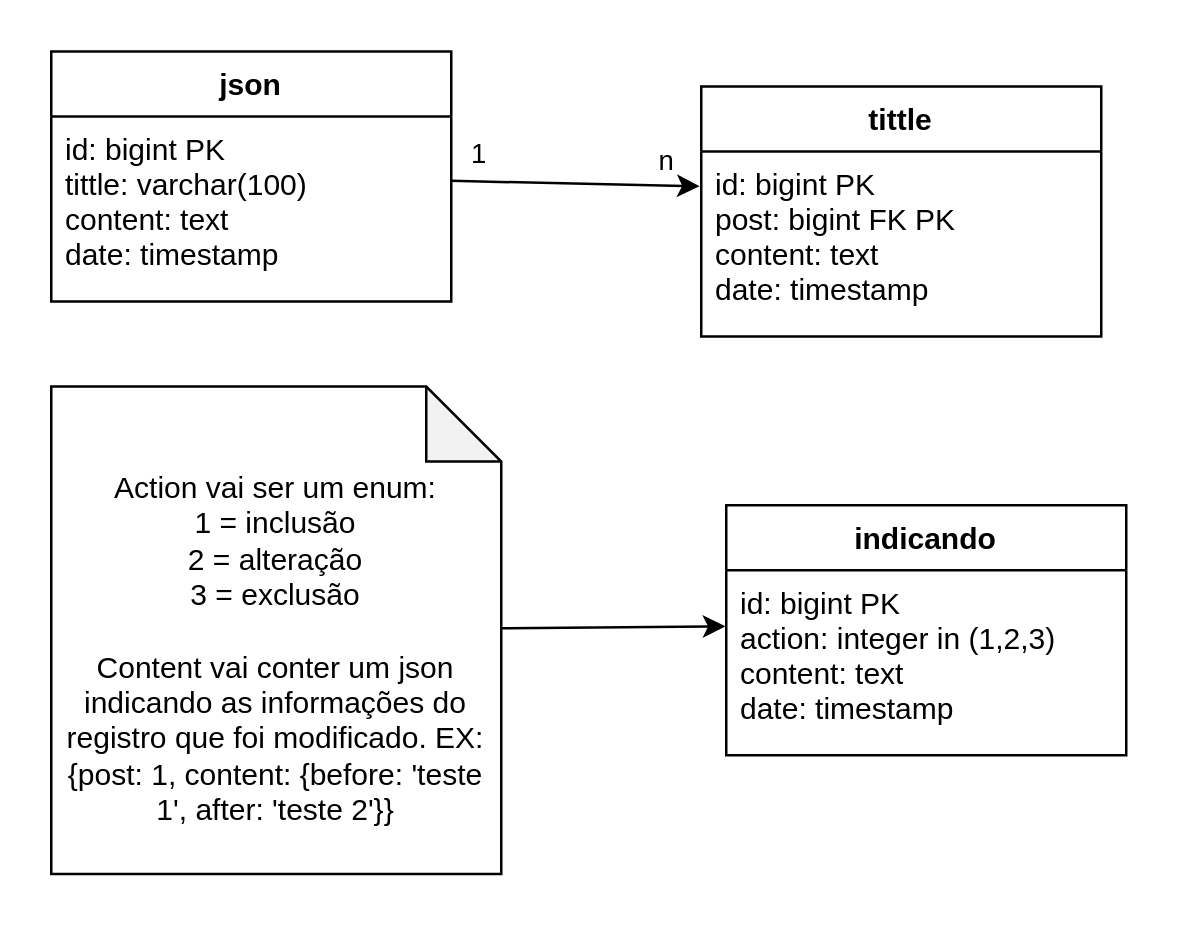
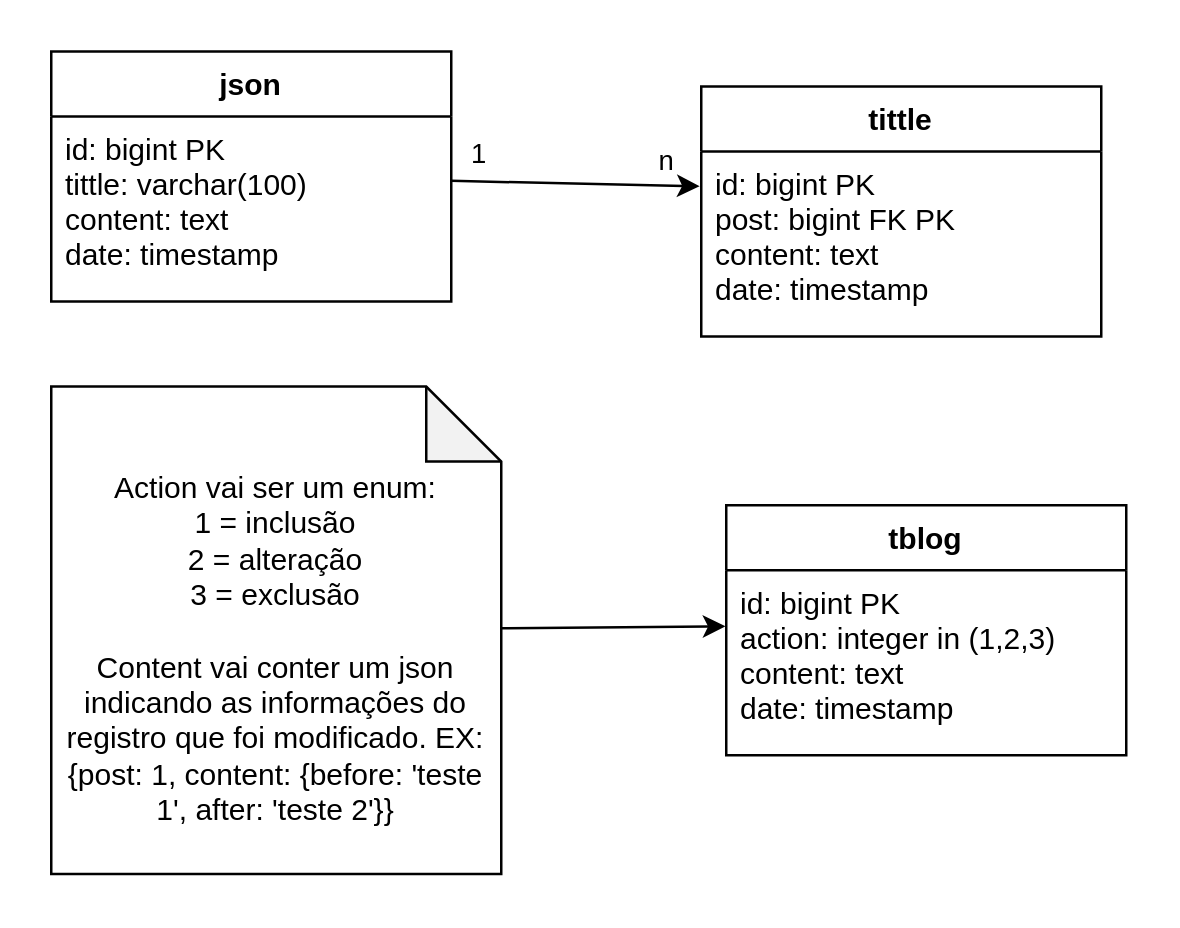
(925, 539) -> (925, 539)
